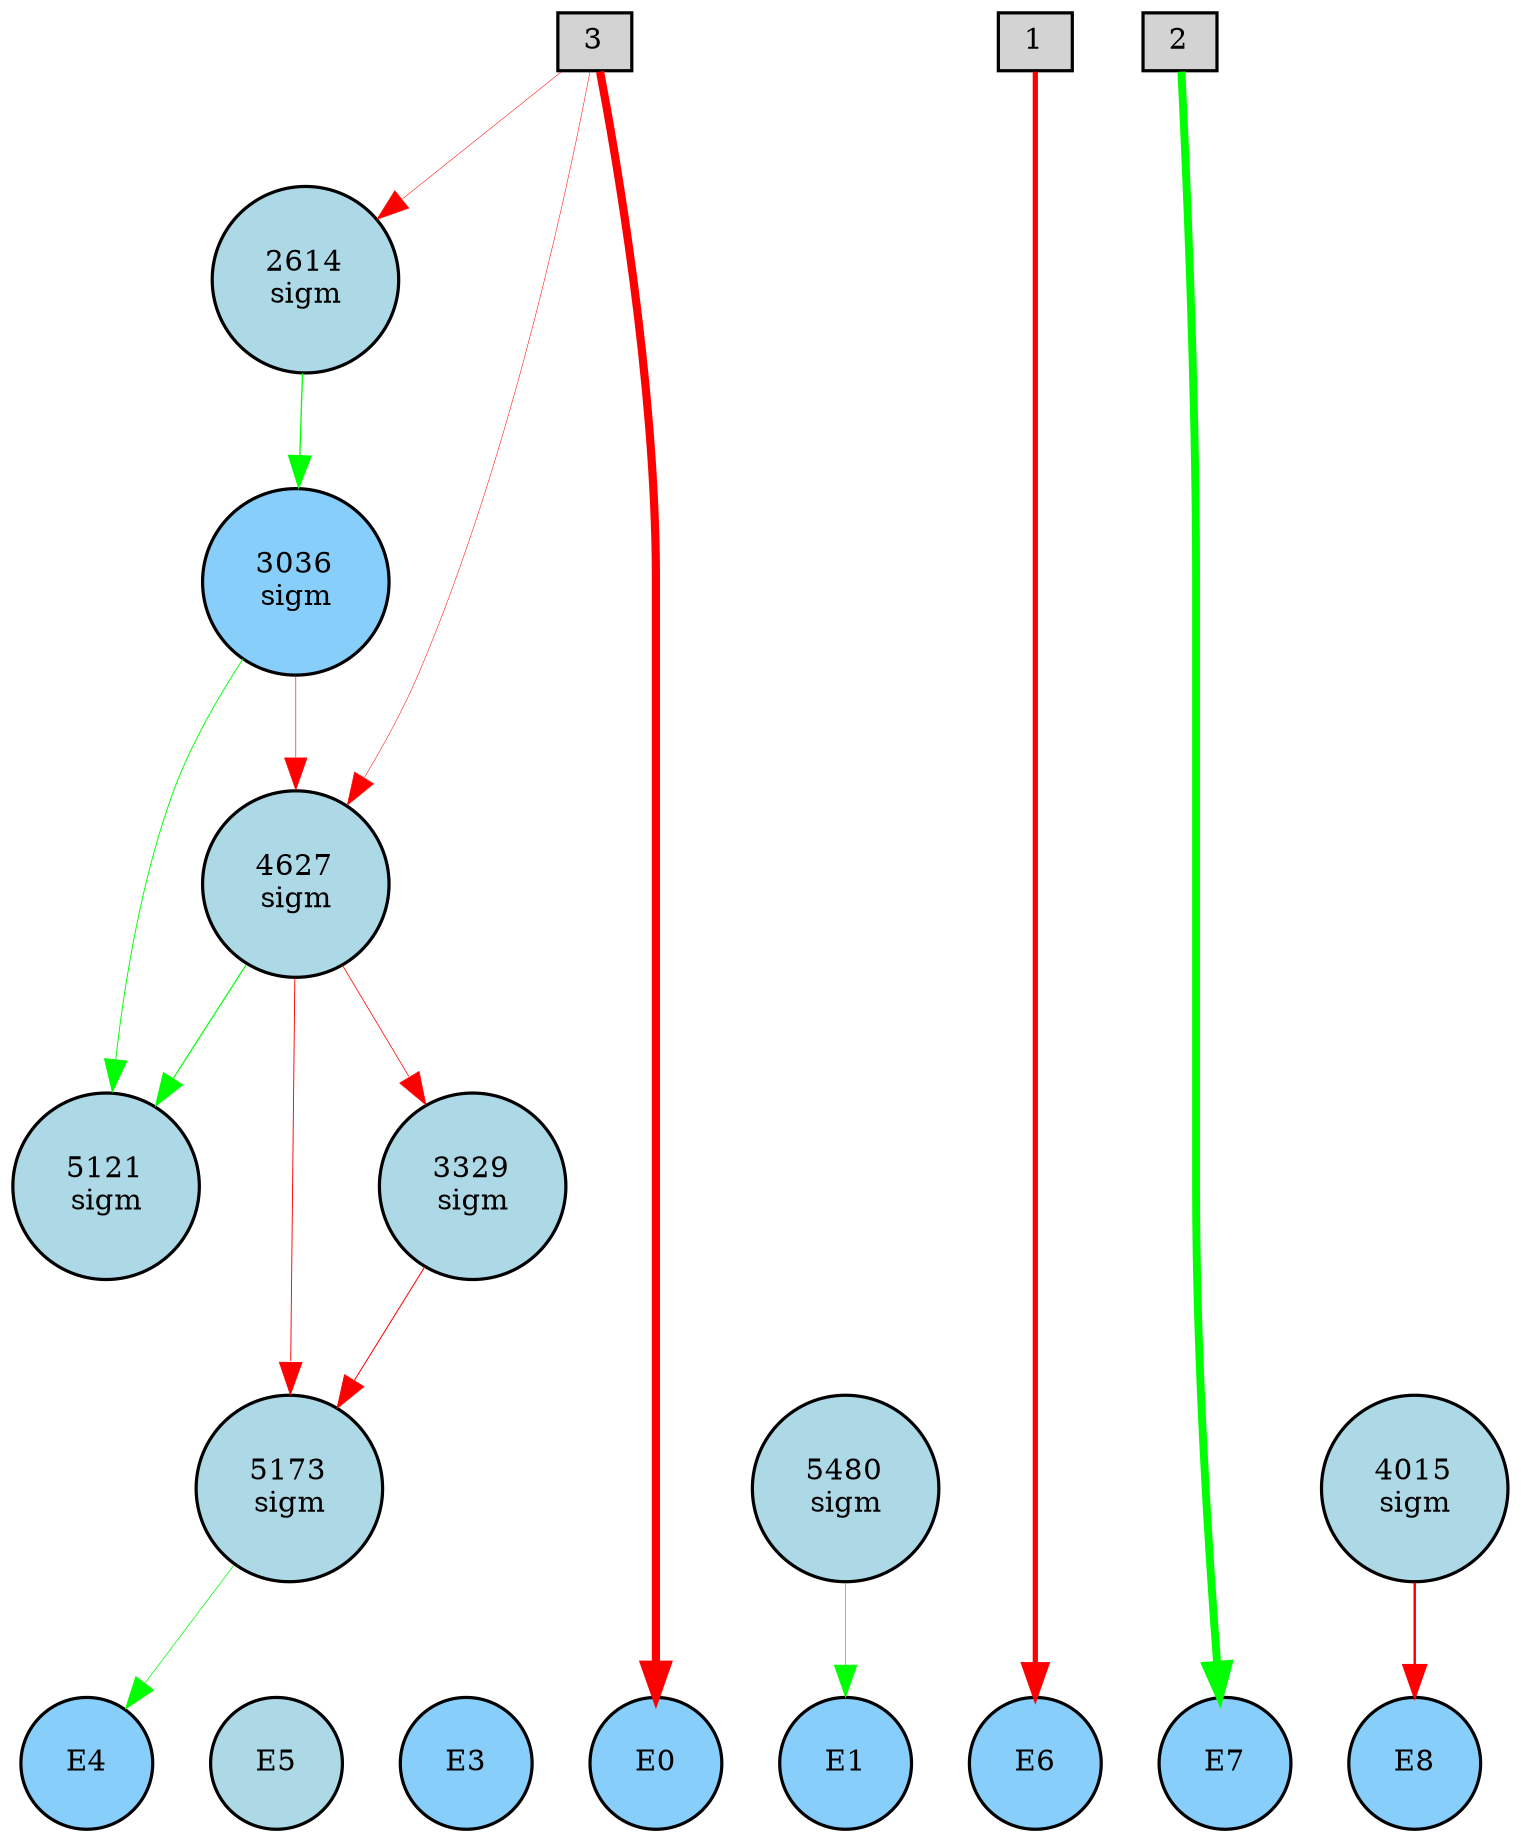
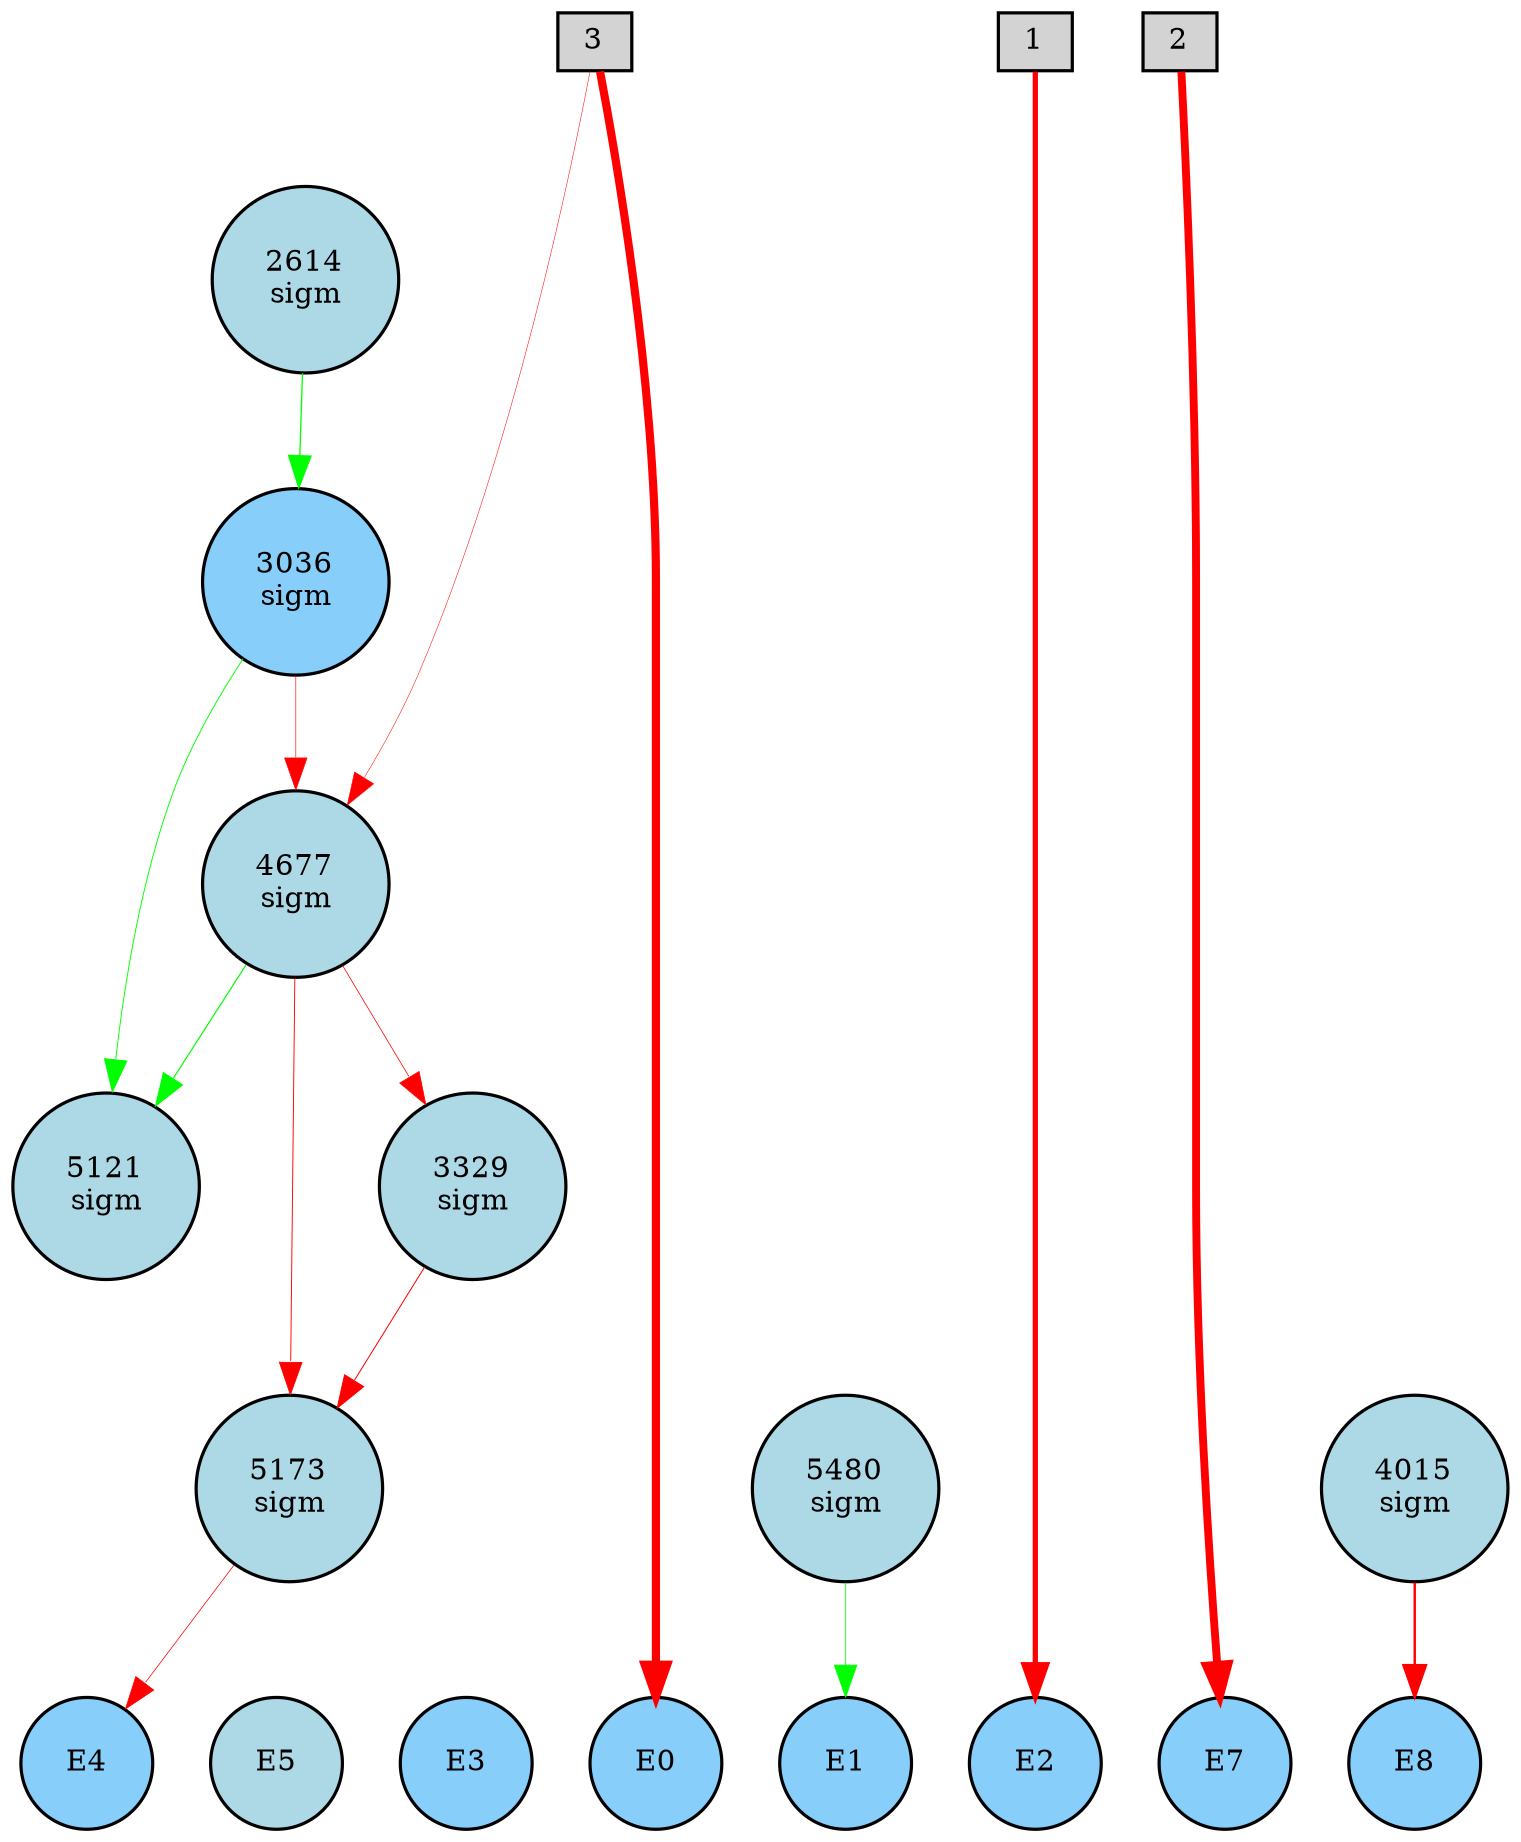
(482, 135) -> none
(1196, 868) -> (1196, 868)
(296, 884) -> (296, 884)
(190, 1624) -> (190, 1624)
(1035, 1763) -> (1035, 1763)
